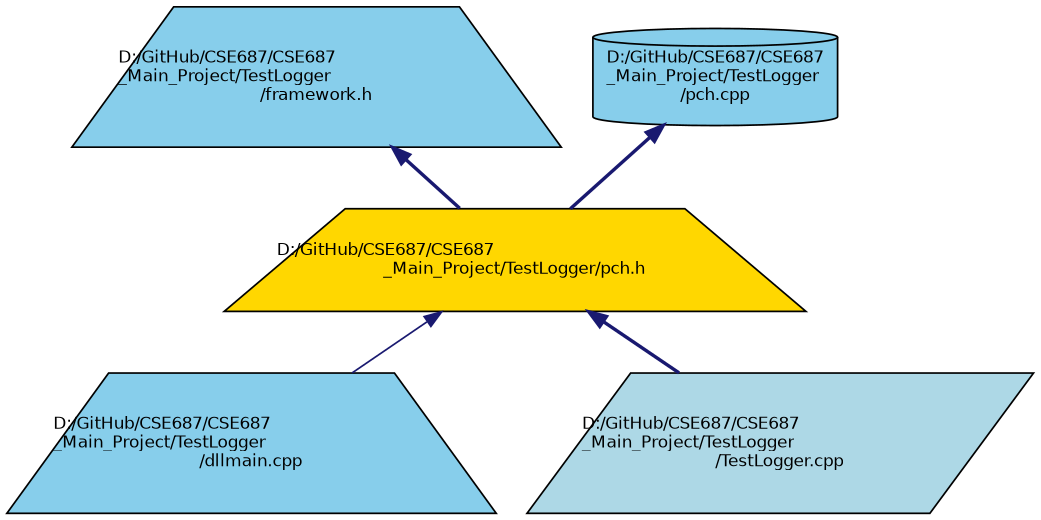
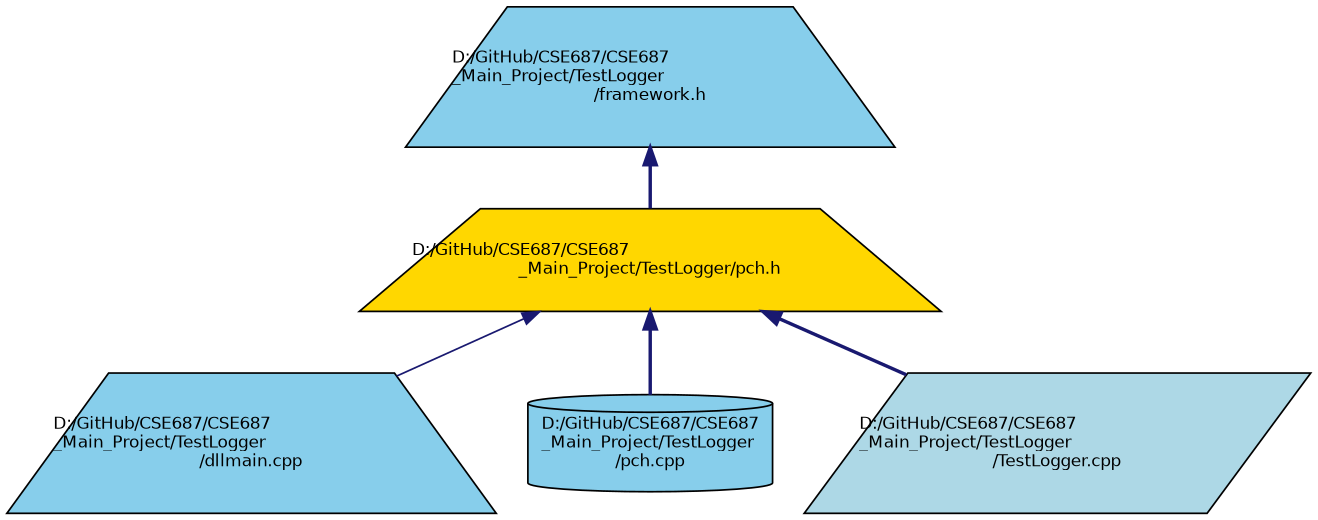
(610, 173) -> (650, 362)
